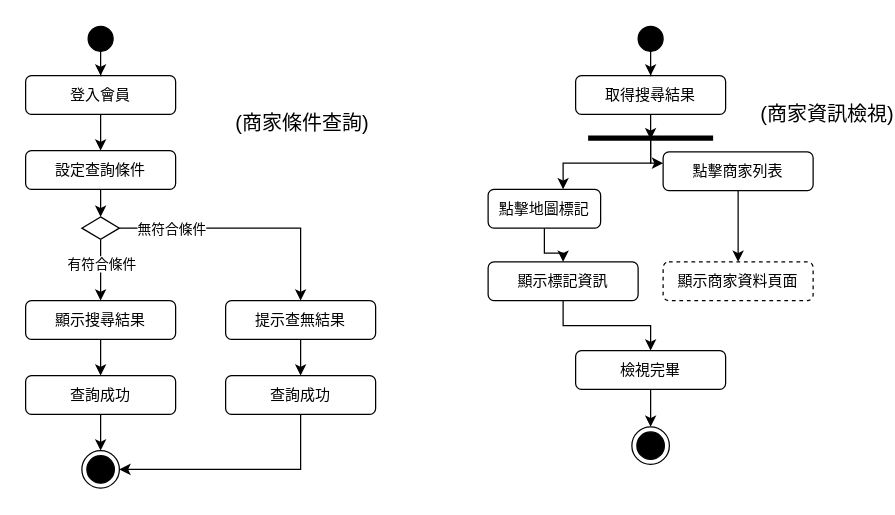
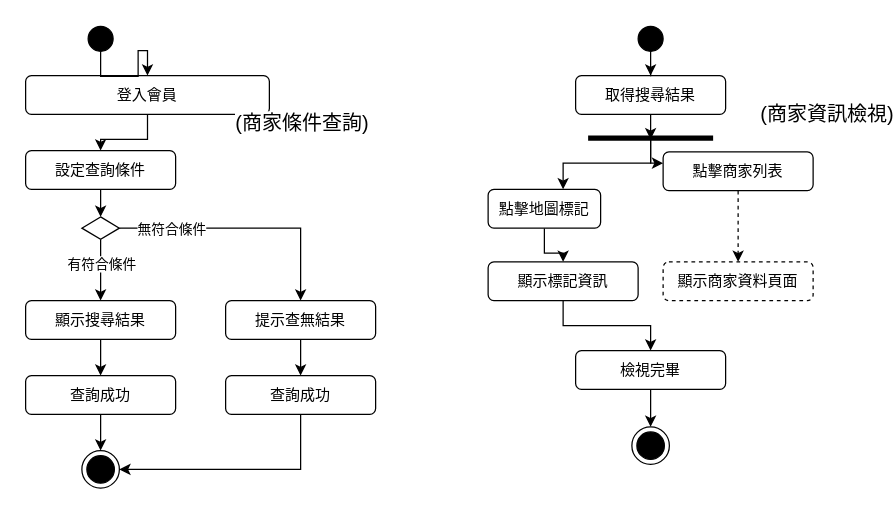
(101, 95) -> (148, 95)
(738, 222) -> (738, 222)
